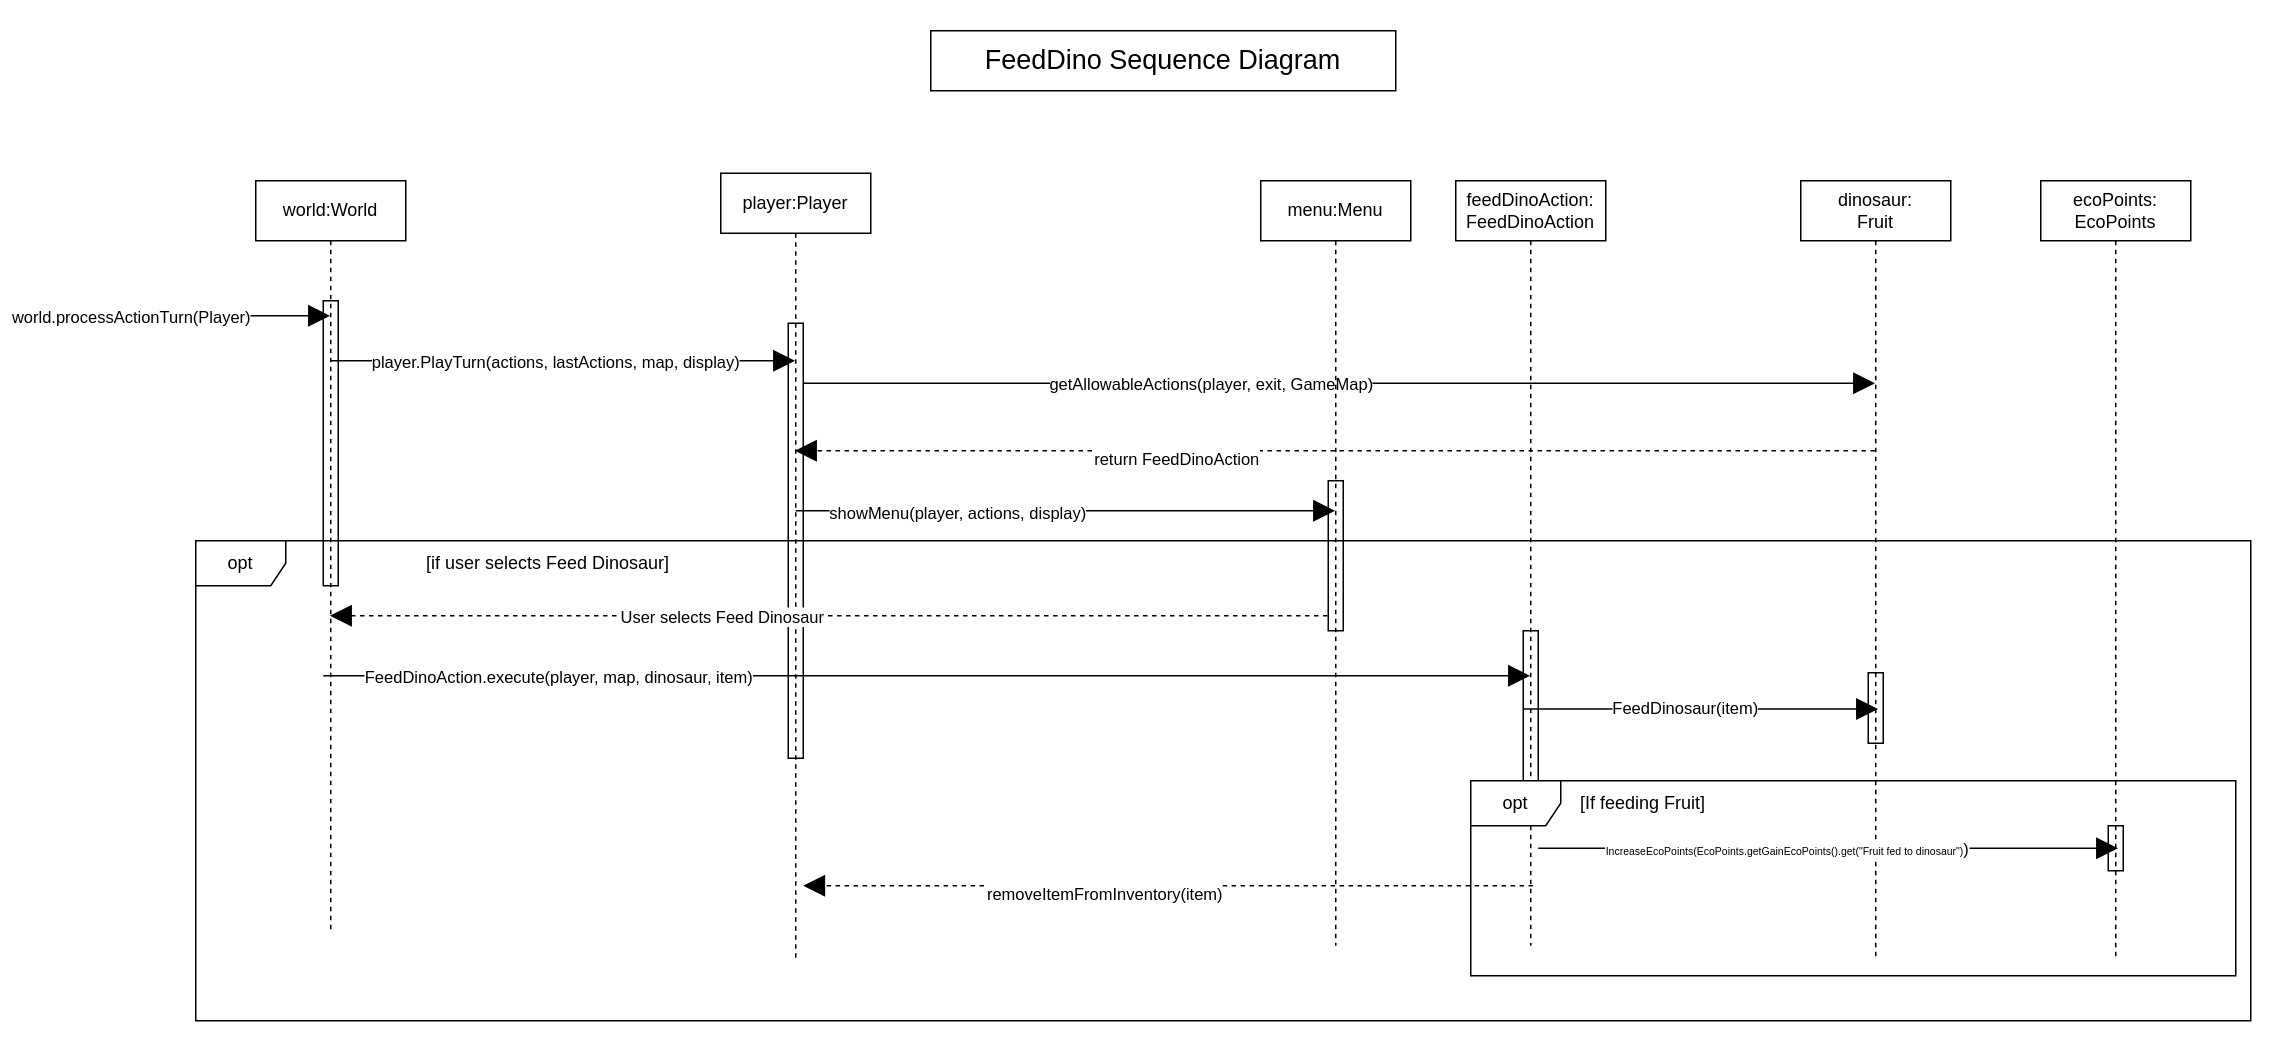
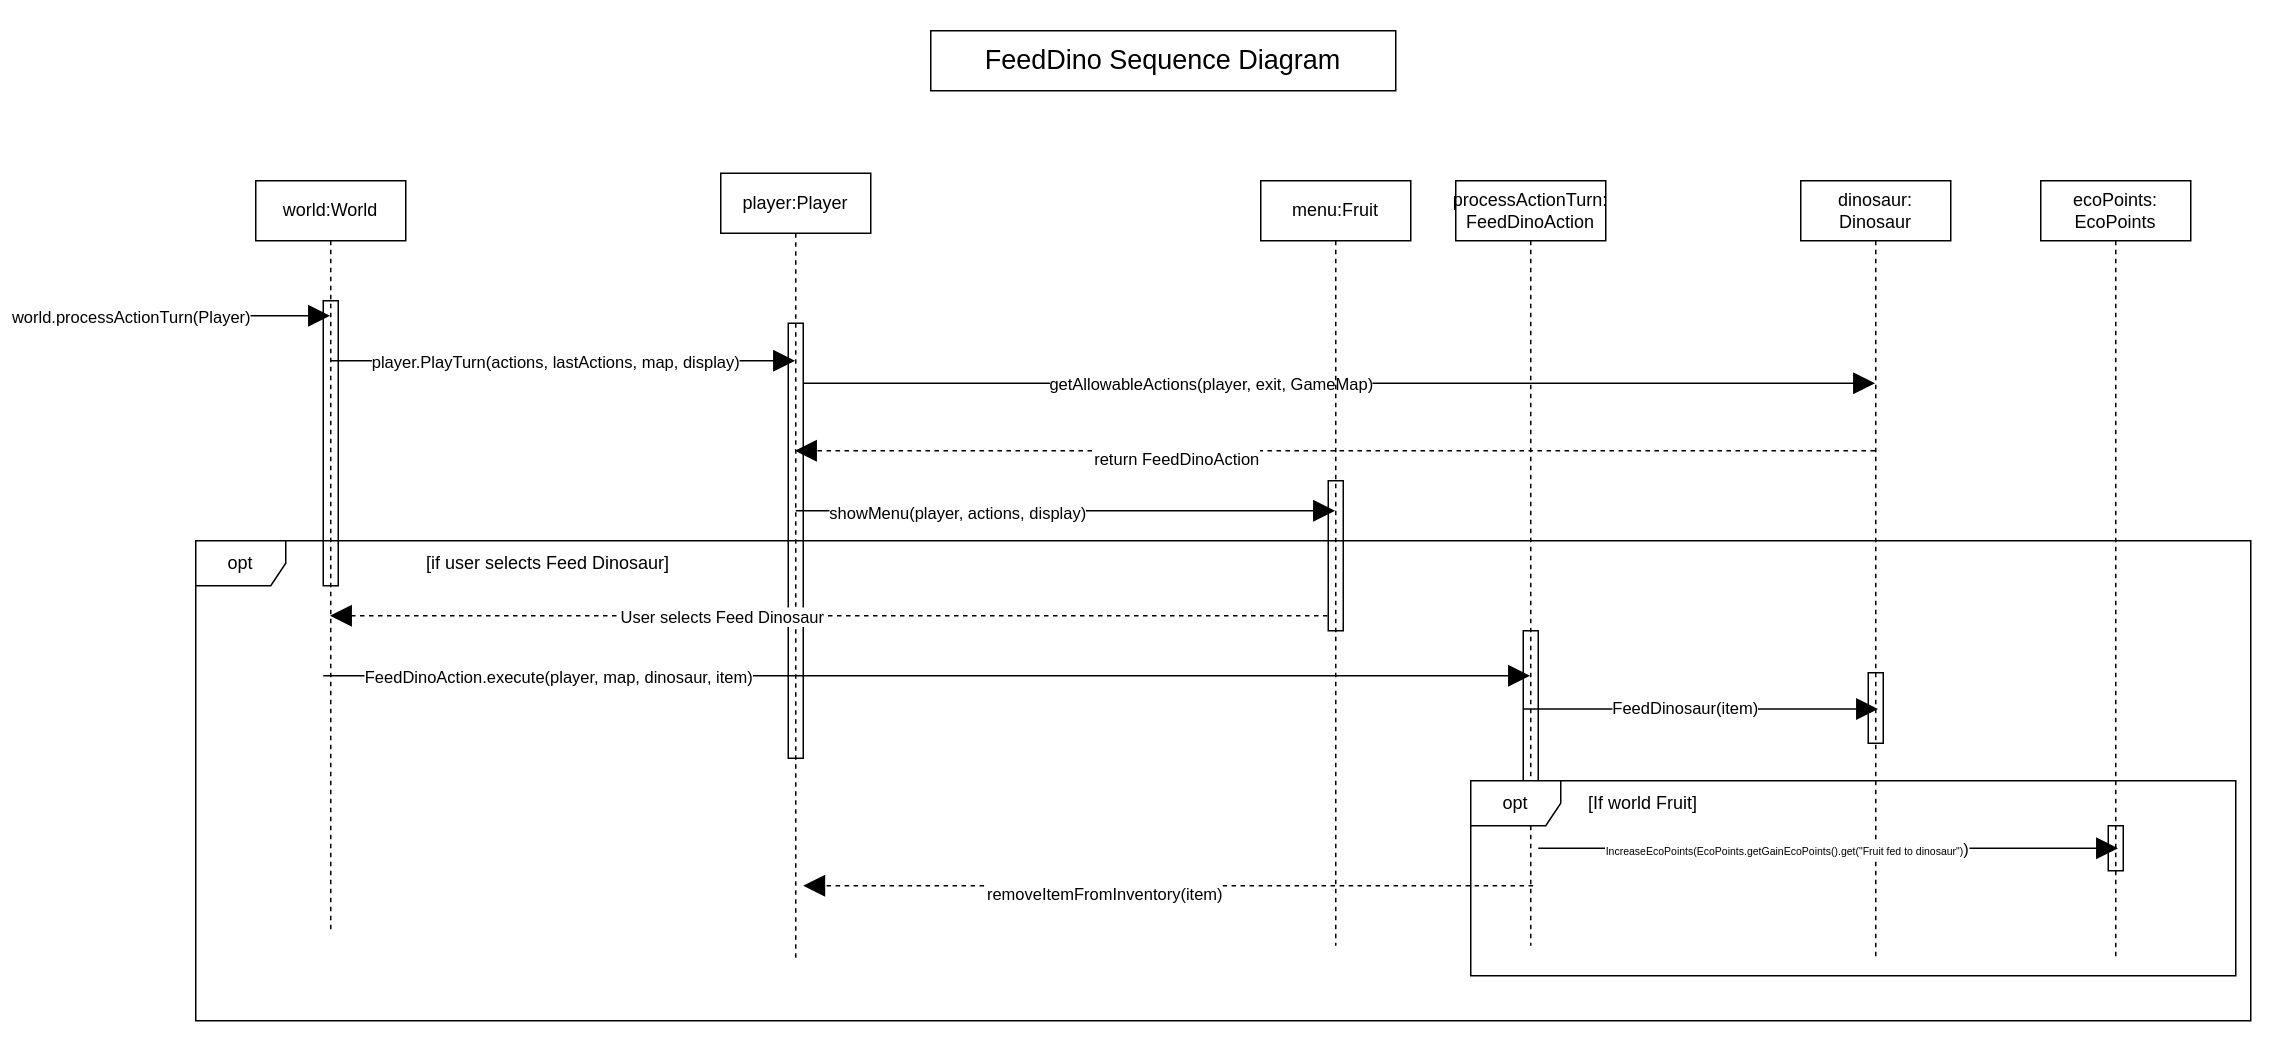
(1336, 211) -> (1336, 211)
(1531, 211) -> (1531, 211)
(1876, 211) -> (1876, 211)
(1643, 803) -> (1643, 803)
